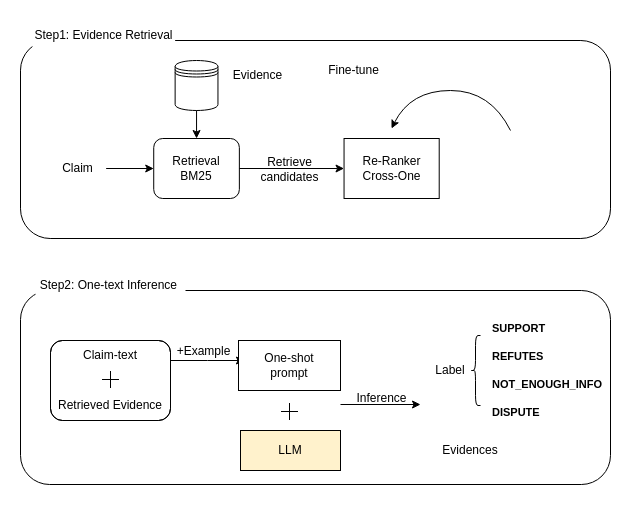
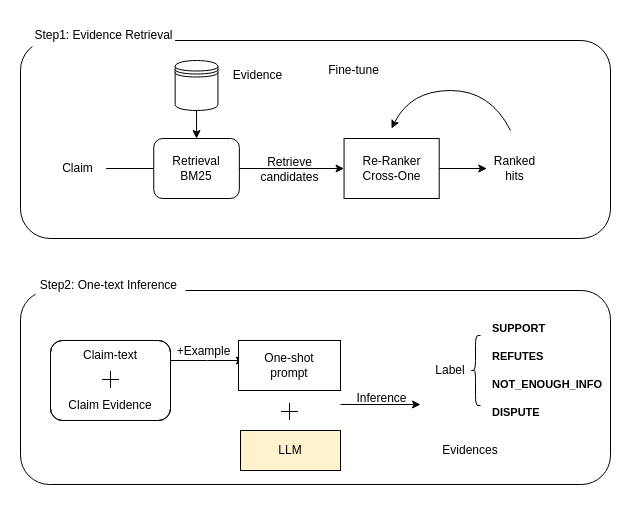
(145, 169) -> (148, 169)
none -> (459, 169)
none -> (515, 169)
(111, 406) -> (111, 406)
